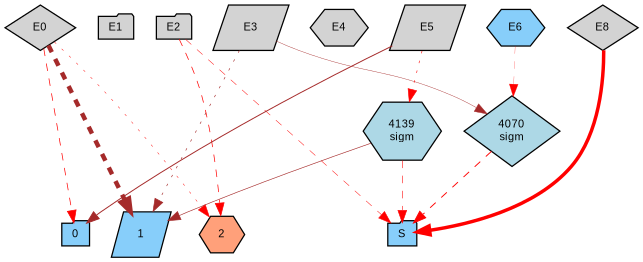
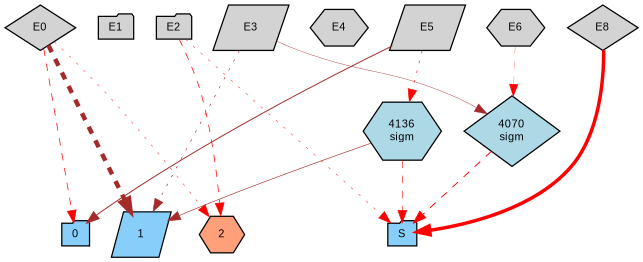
(516, 28) -> (516, 28)
(284, 127) -> (284, 127)
(402, 131) -> (402, 131)
